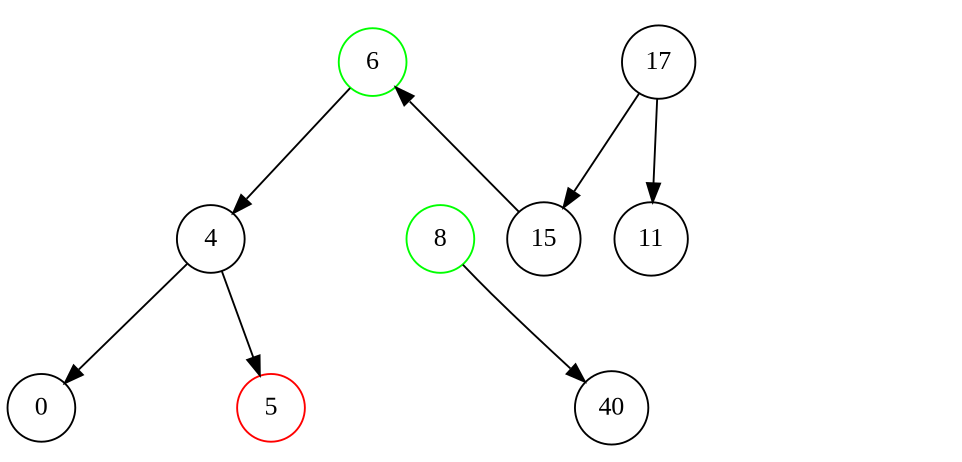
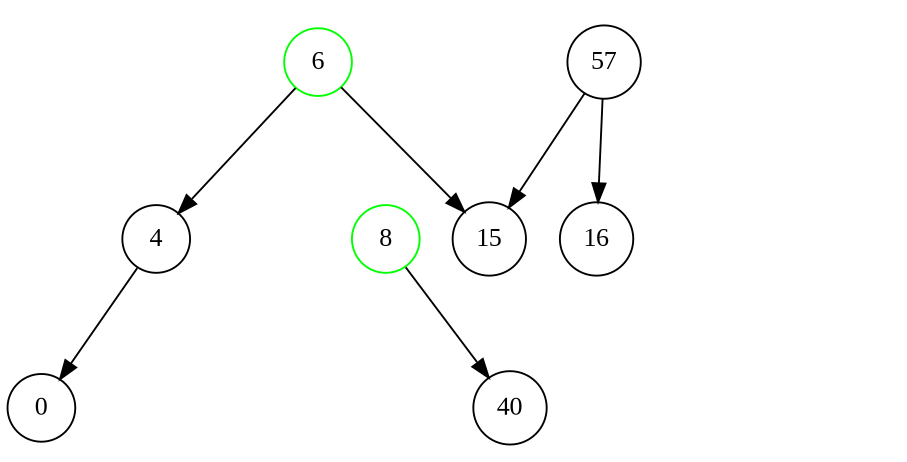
(659, 62) -> (604, 62)
(464, 157) -> (396, 143)
(651, 239) -> (597, 239)
(271, 408) -> none
